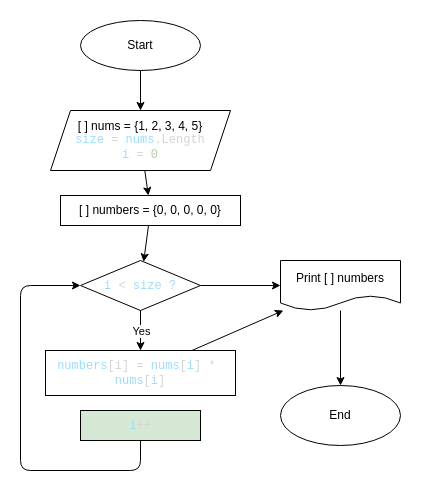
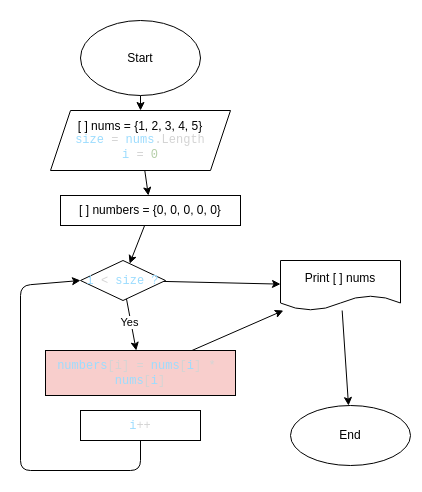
(141, 46) -> (141, 58)
(341, 279) -> (341, 279)
(141, 286) -> (123, 281)
(141, 373) -> (141, 373)
(341, 416) -> (351, 436)
(141, 426) -> (141, 426)
